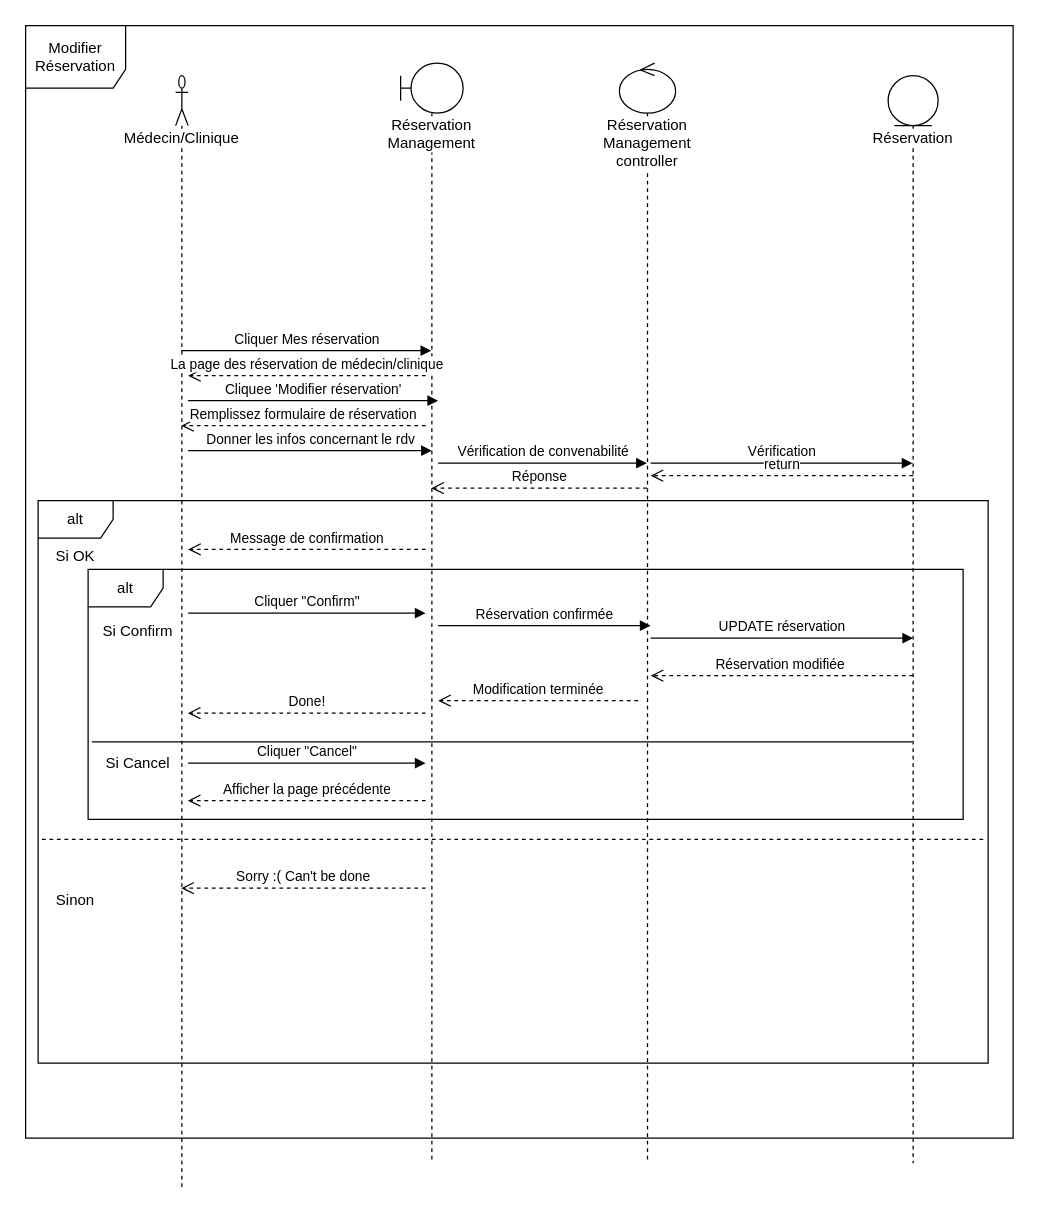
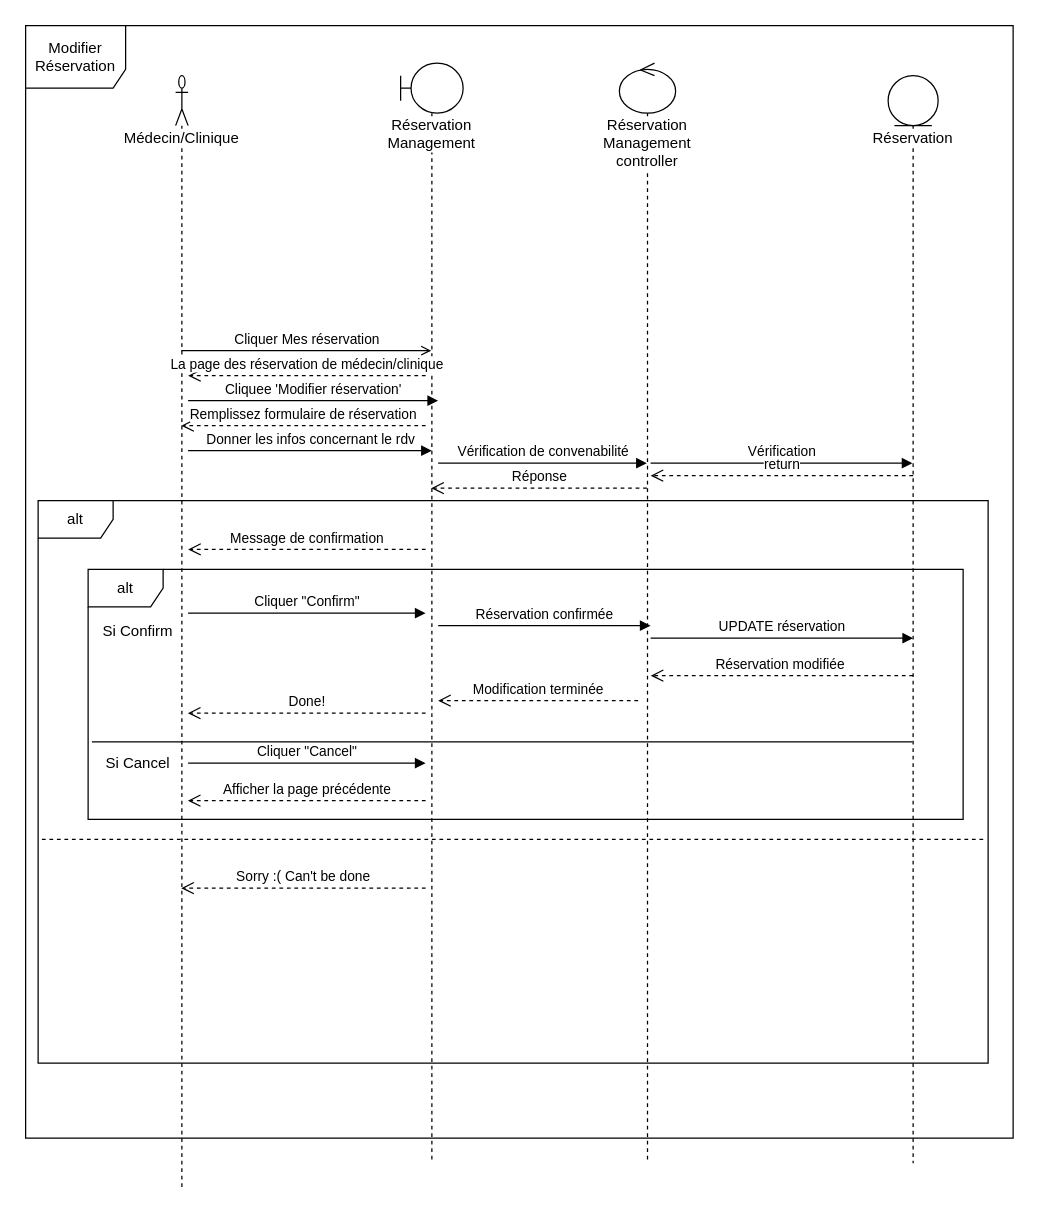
(419, 351) -> (422, 351)
(76, 557) -> none
(76, 901) -> none
